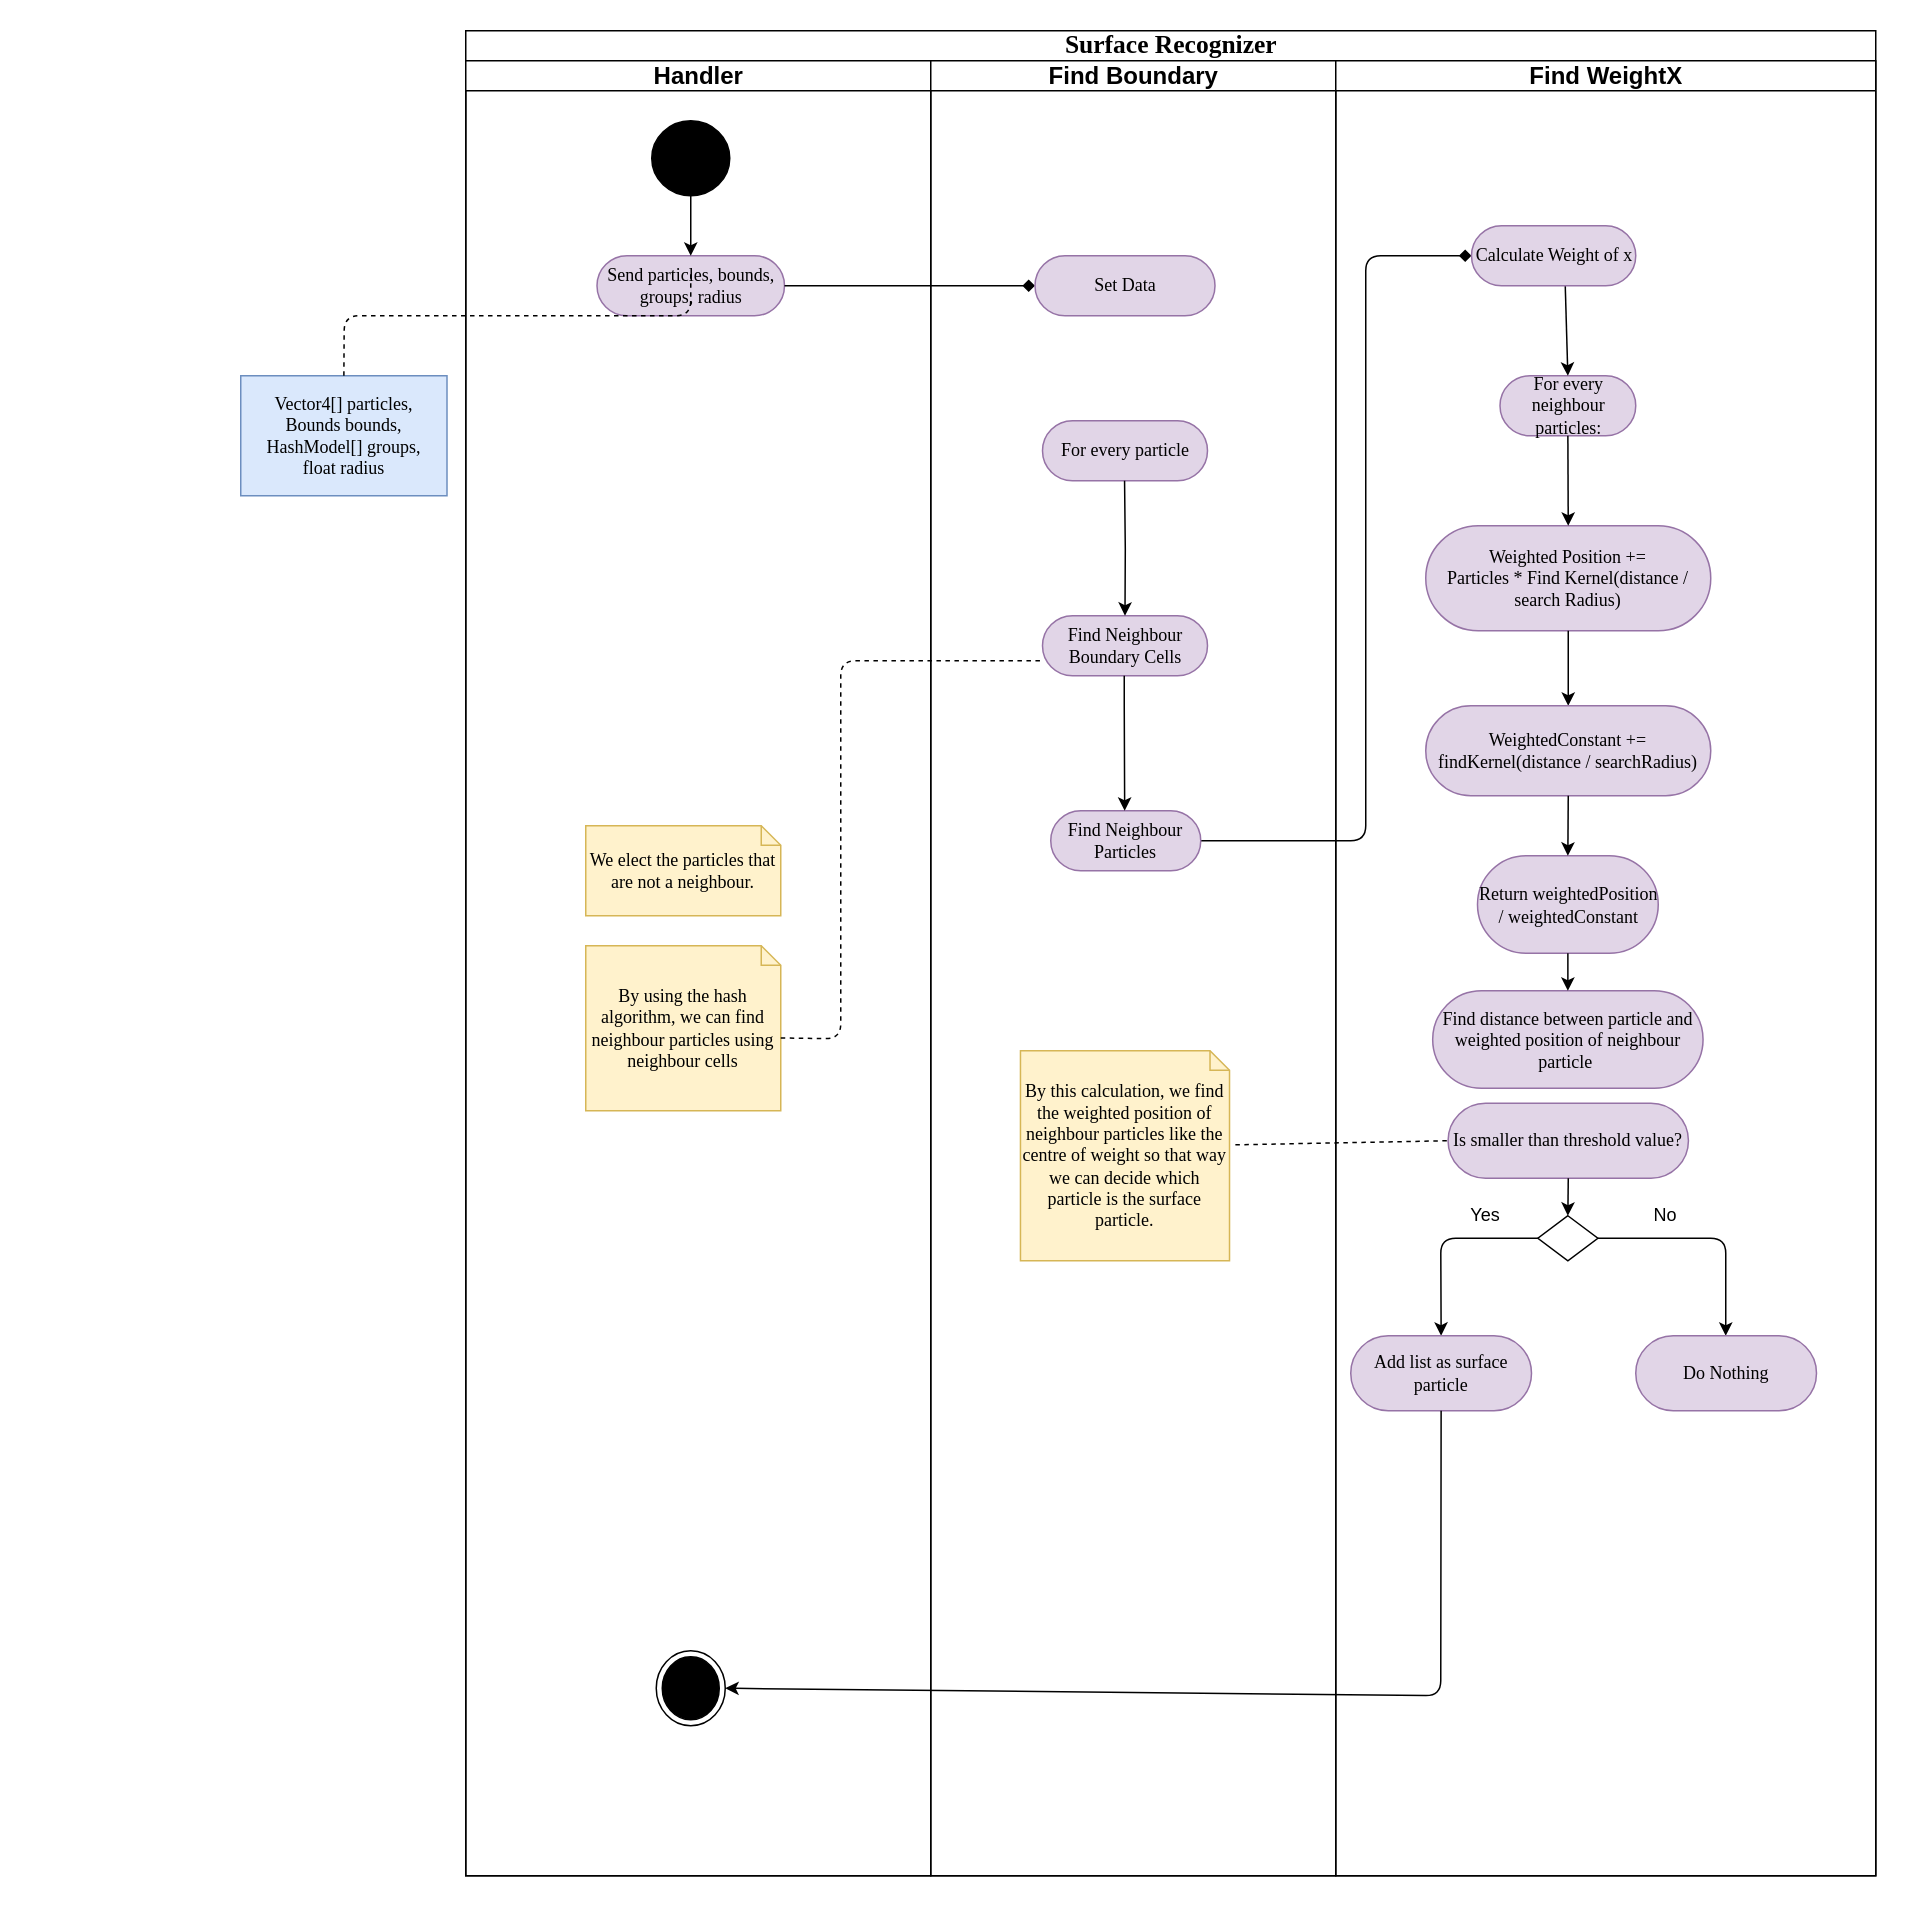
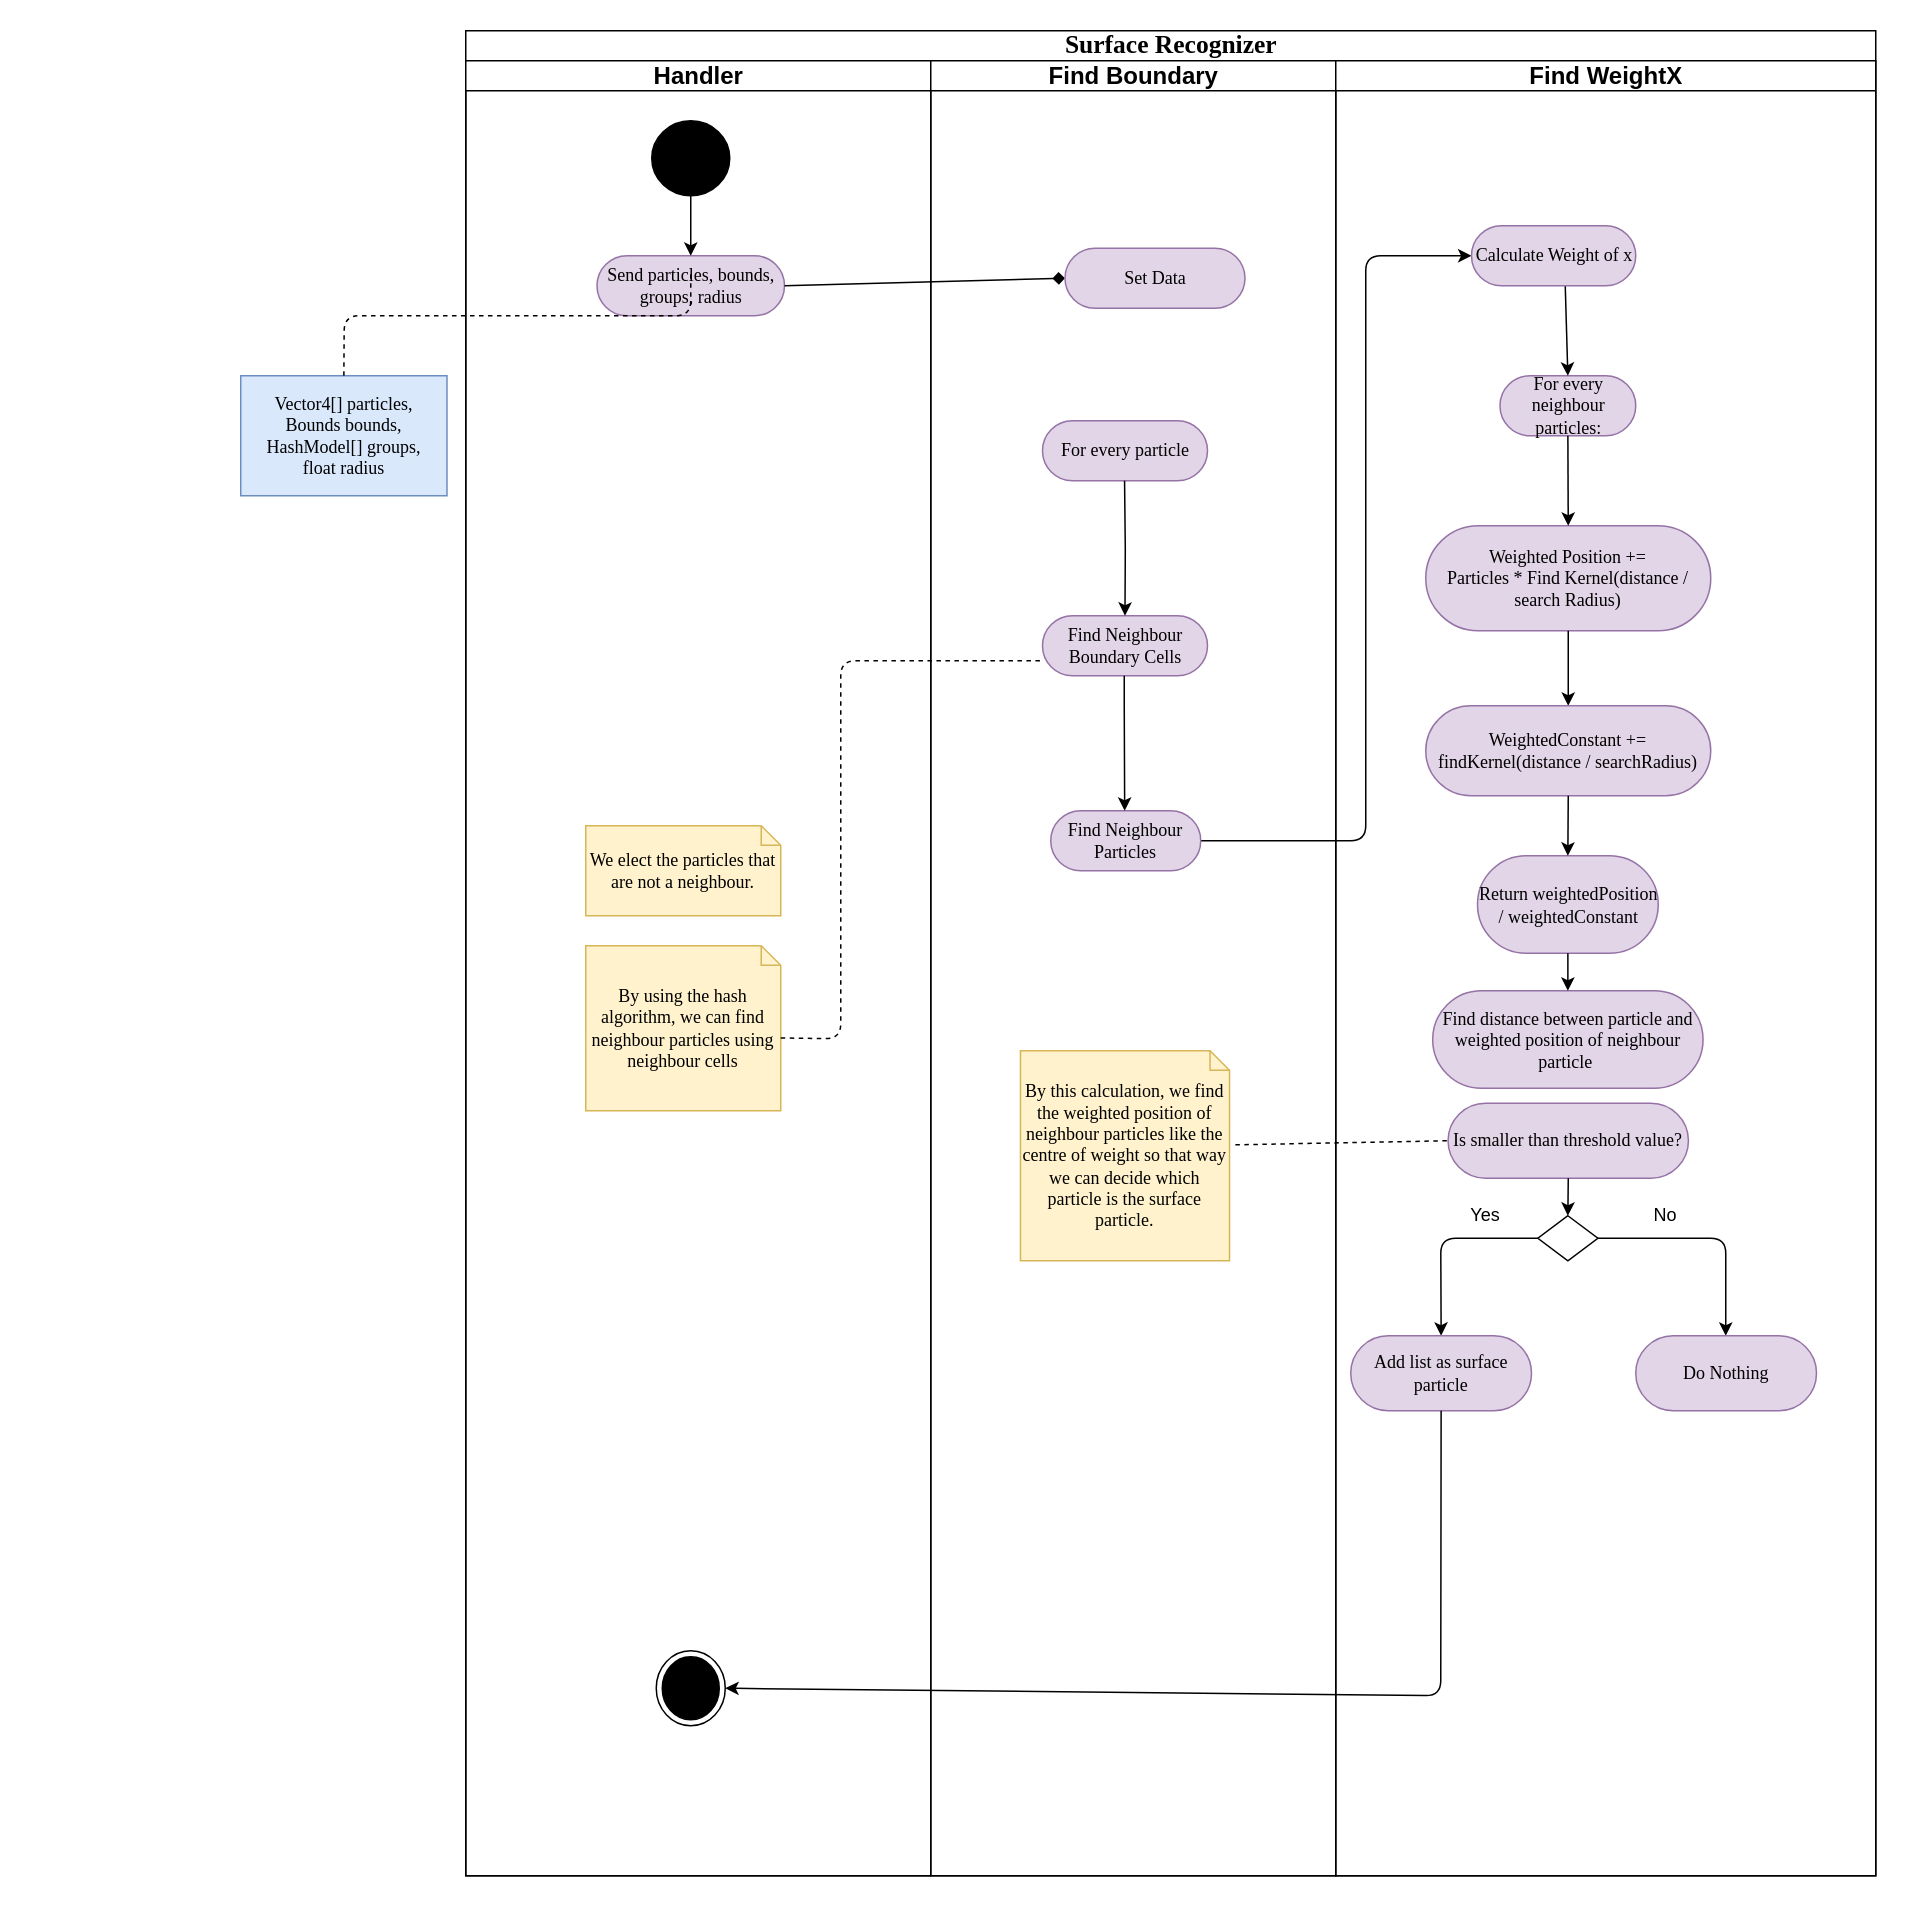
(1459, 256) -> (1460, 256)
(1125, 286) -> (1155, 278)
